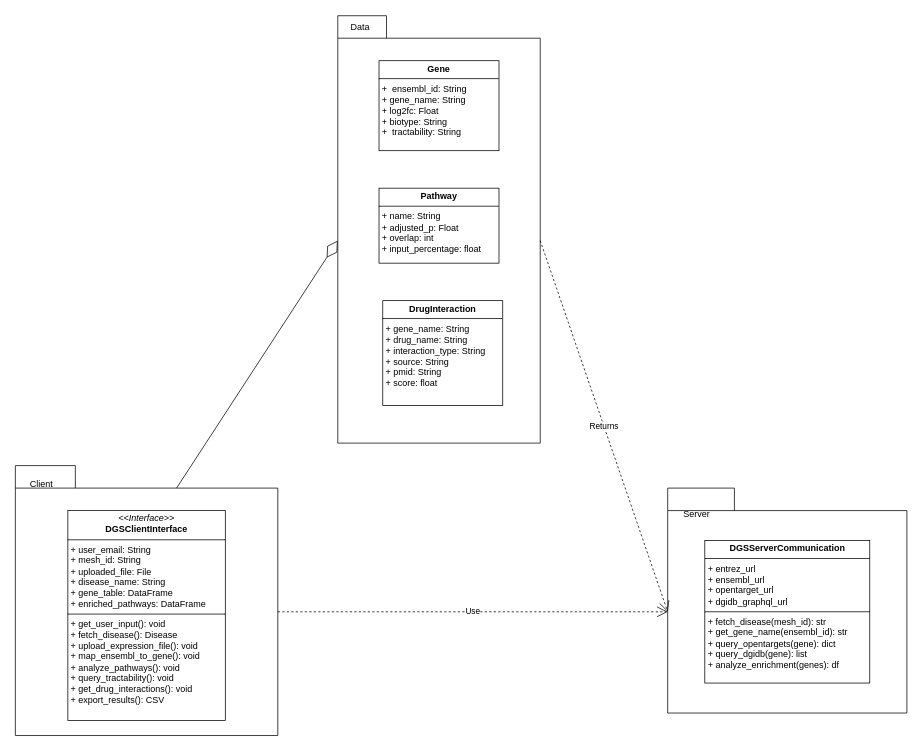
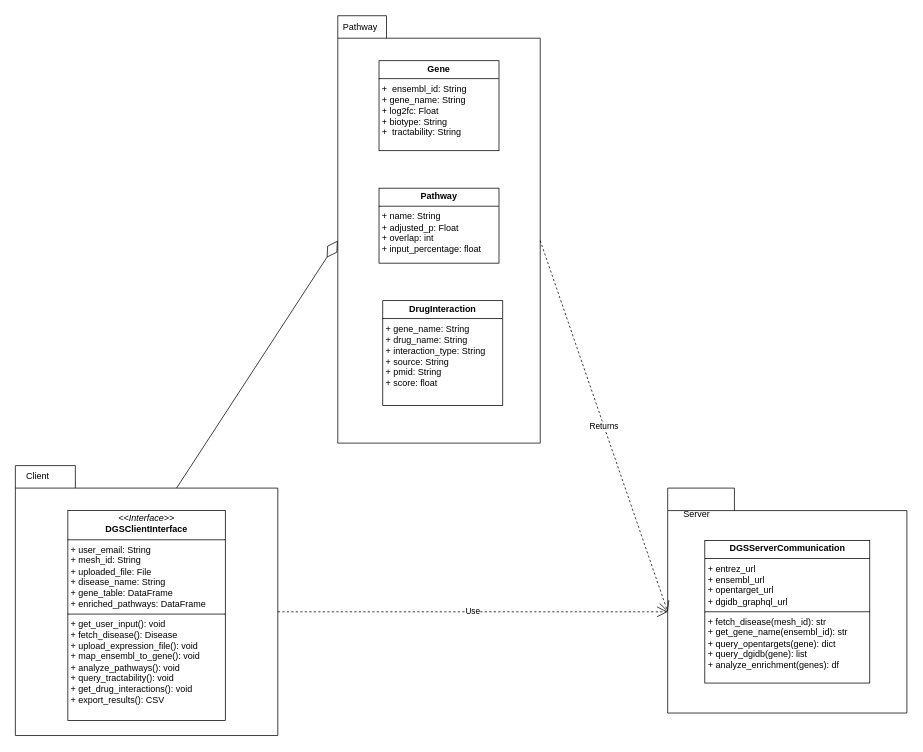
(360, 27) -> (360, 27)
(42, 484) -> (38, 477)
